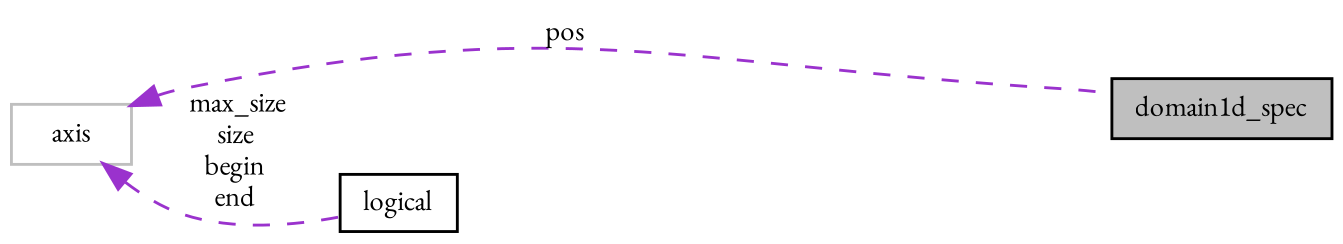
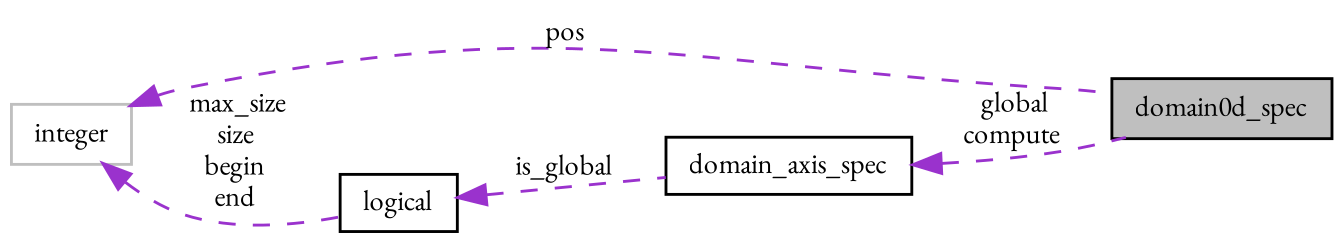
(1222, 109) -> (1222, 109)
(71, 134) -> (71, 134)
none -> (789, 166)
